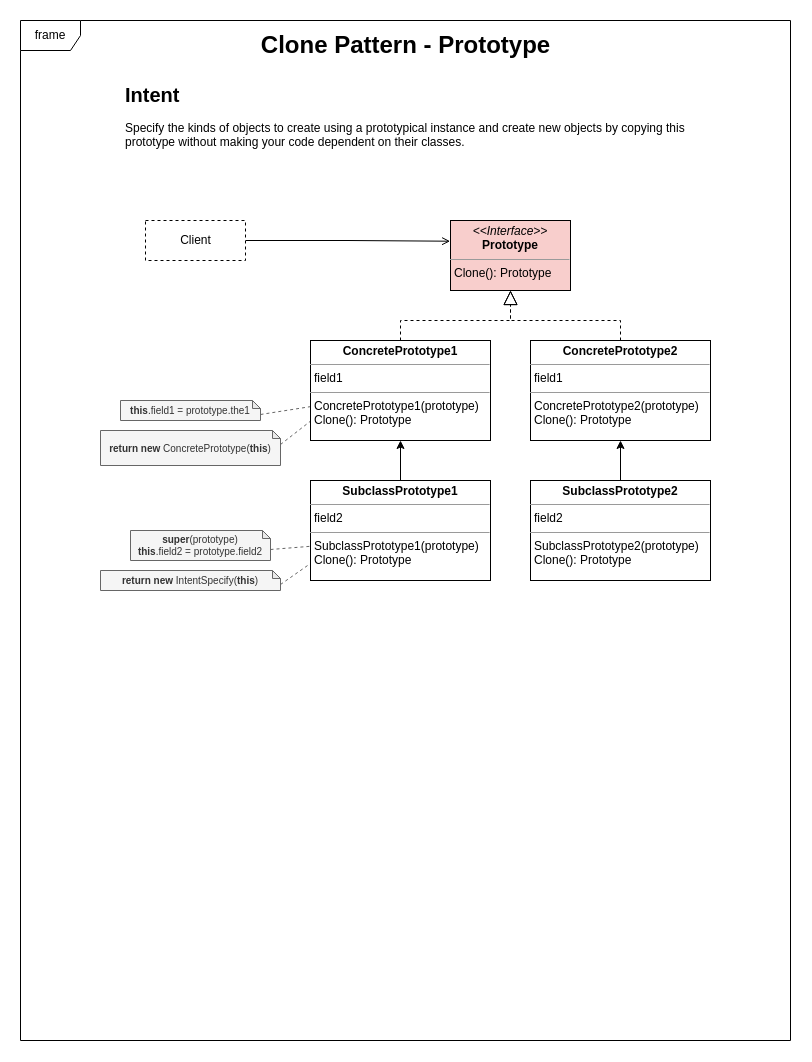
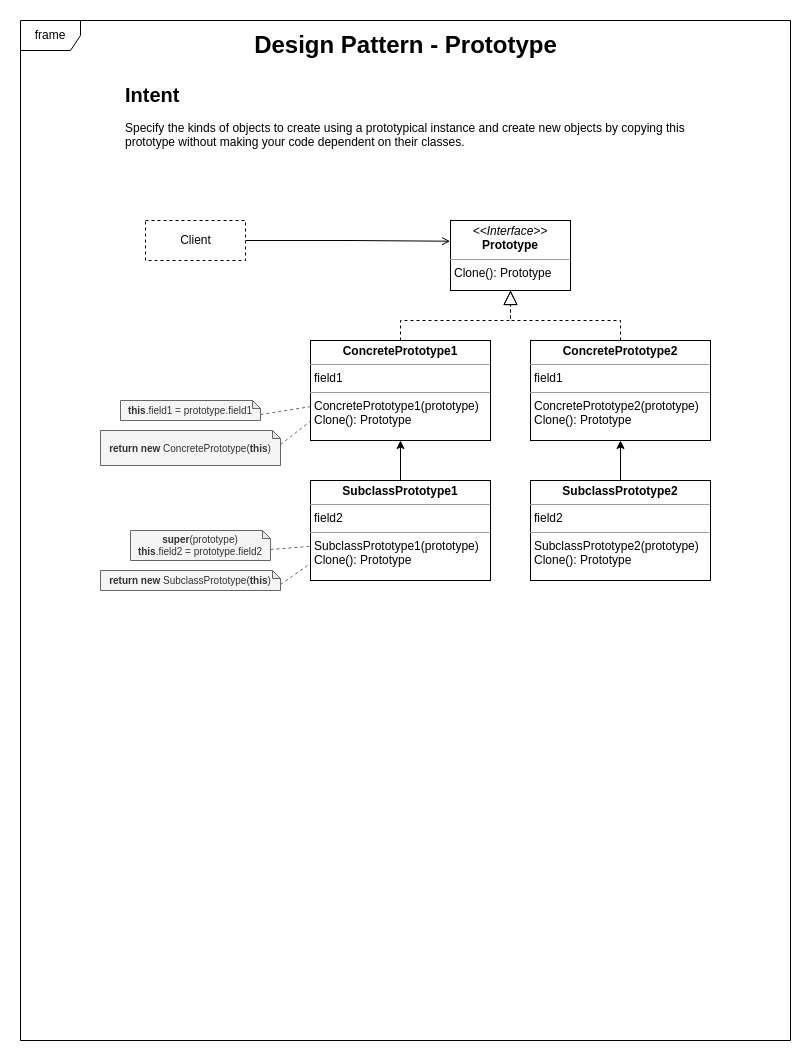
(406, 46) -> (406, 46)
(511, 256) -> (511, 256)
(191, 411) -> (191, 411)
(191, 581) -> (191, 581)
